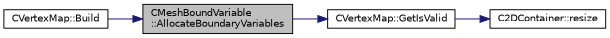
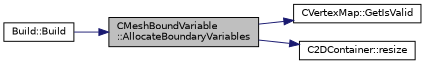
(56, 19) -> (39, 32)
(468, 19) -> (274, 42)
